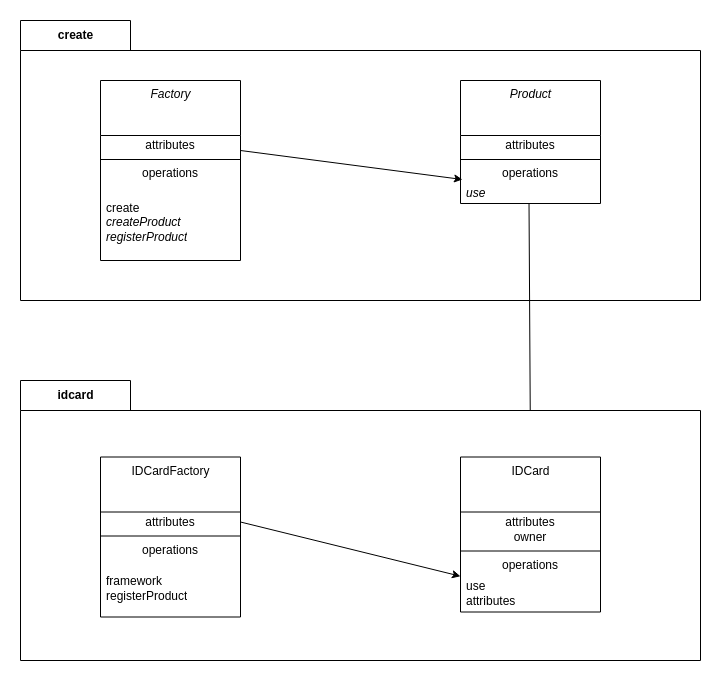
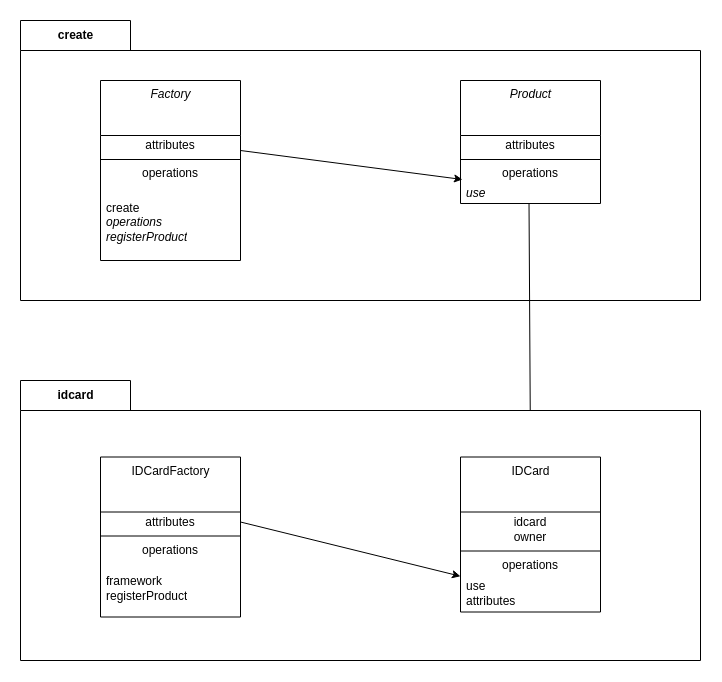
(155, 223) -> (155, 223)
(531, 530) -> (531, 530)
